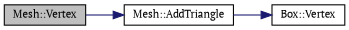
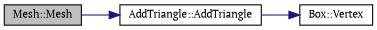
(45, 15) -> (43, 15)
(179, 15) -> (191, 15)
